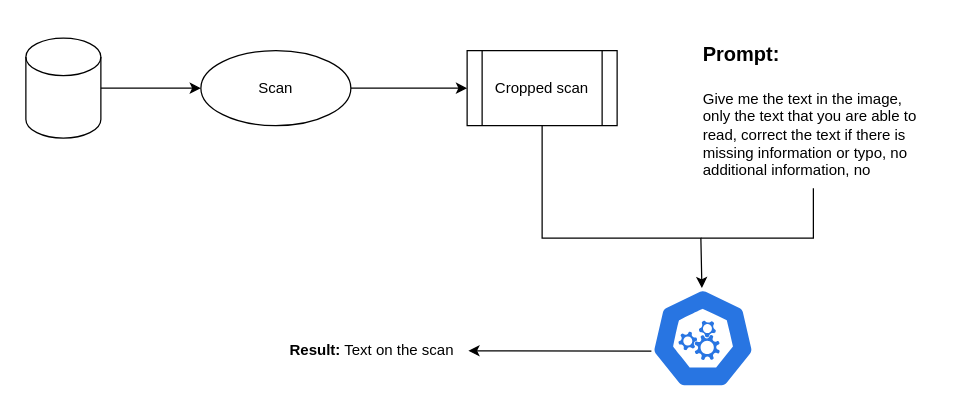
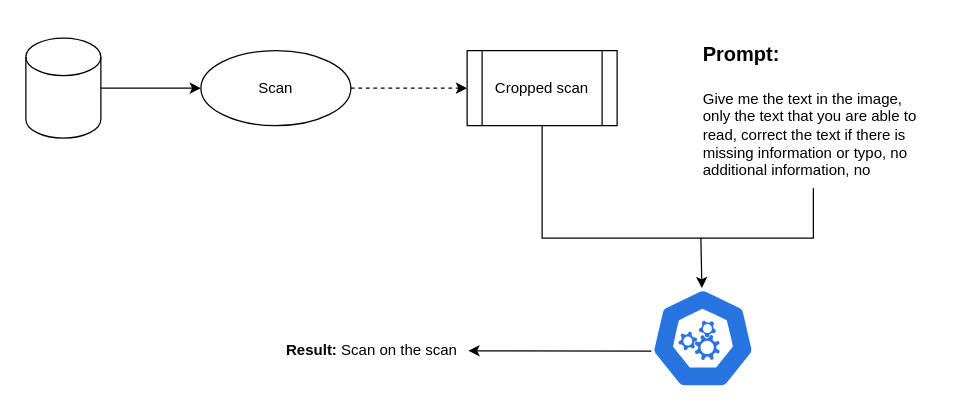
(405, 88) -> (405, 88)
(372, 351) -> (372, 351)
